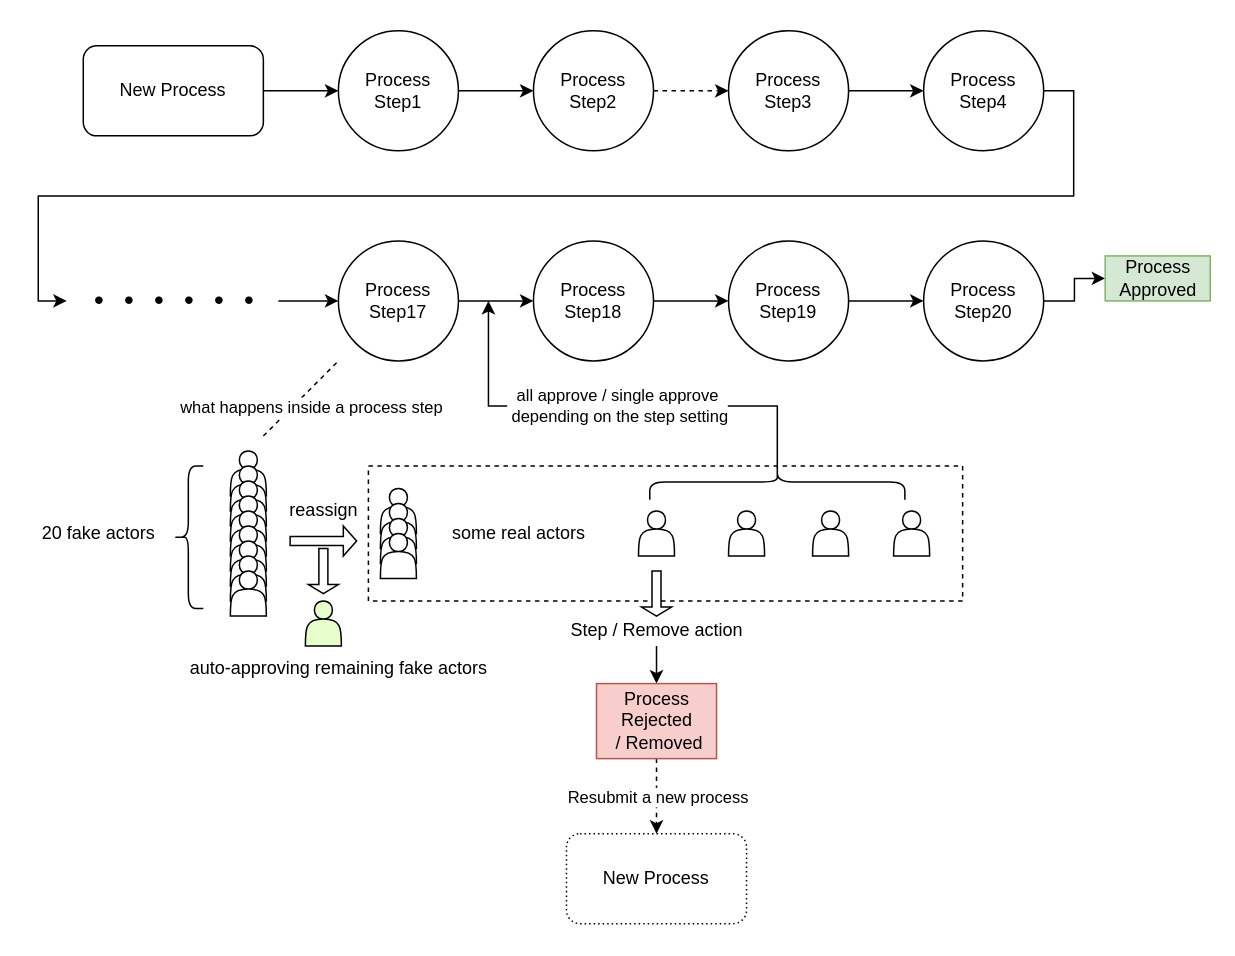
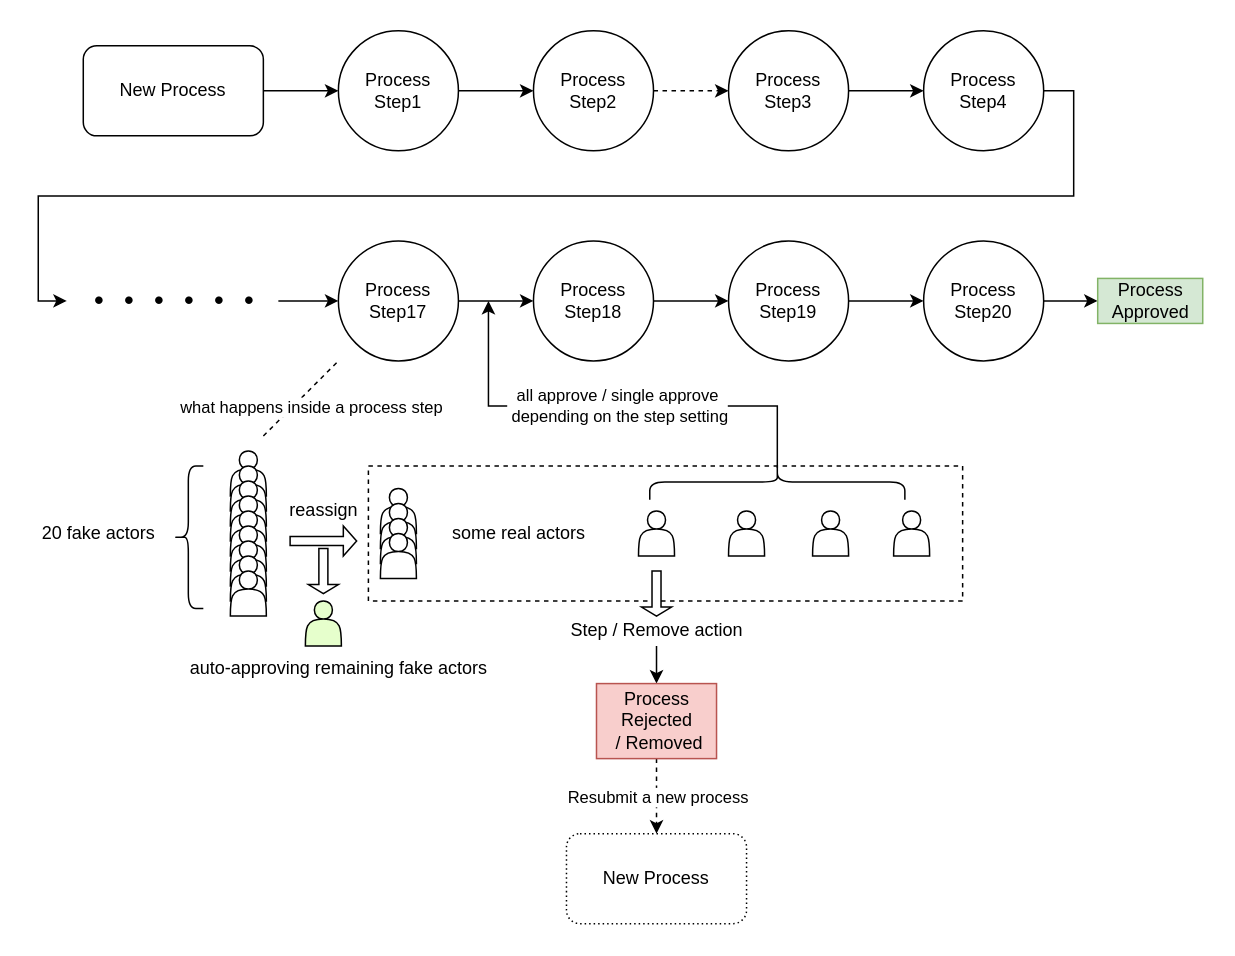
(1157, 278) -> (1150, 301)
